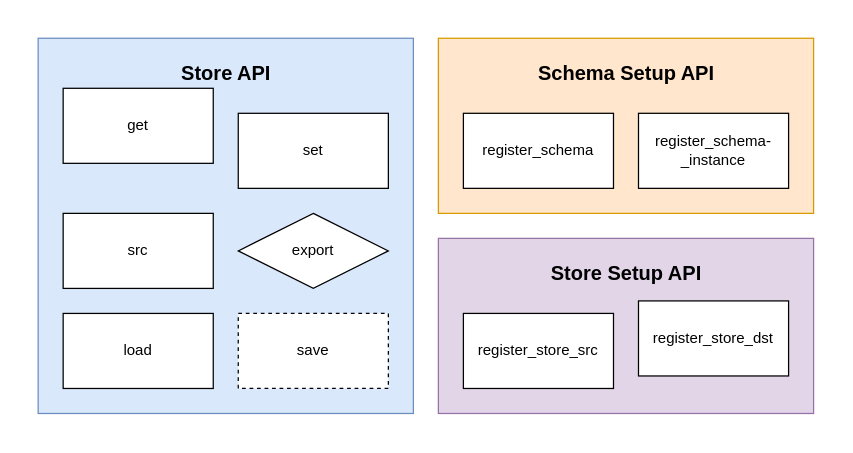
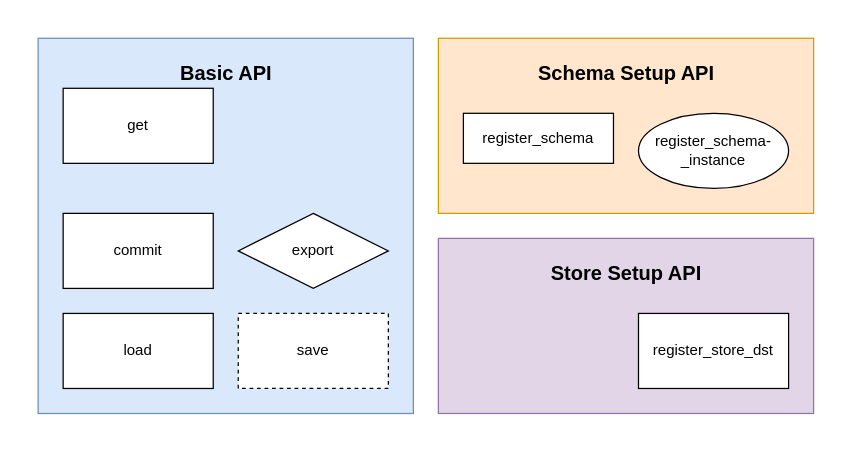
(226, 56) -> (226, 56)
(313, 151) -> none
(538, 151) -> (538, 138)
(713, 151) -> (713, 151)
(138, 251) -> (138, 251)
(713, 338) -> (713, 351)
(538, 351) -> none
